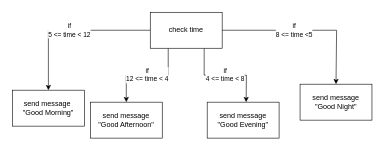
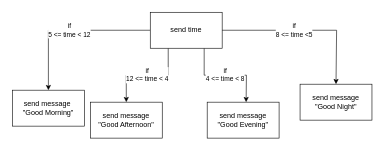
(186, 30) -> (186, 30)
